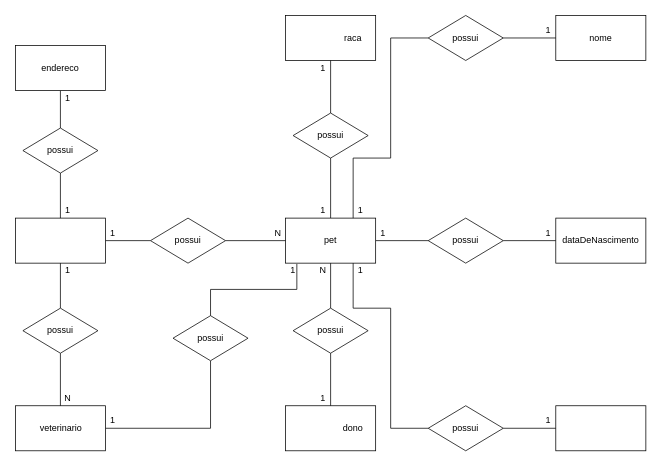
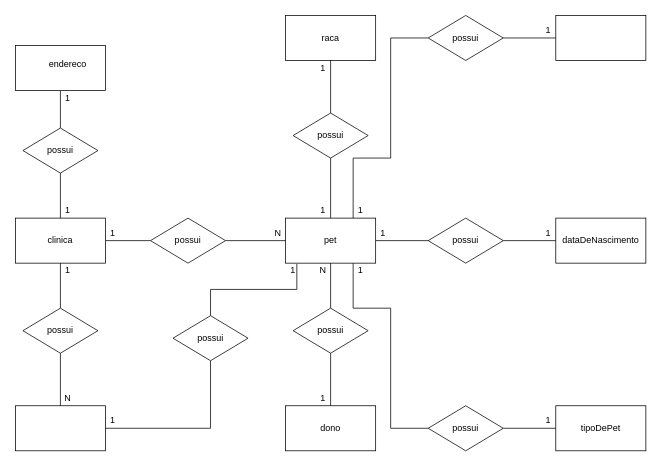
(353, 38) -> (330, 38)
(600, 38) -> none
(60, 68) -> (68, 64)
none -> (60, 240)
(61, 428) -> none
(353, 428) -> (330, 428)
none -> (600, 428)
